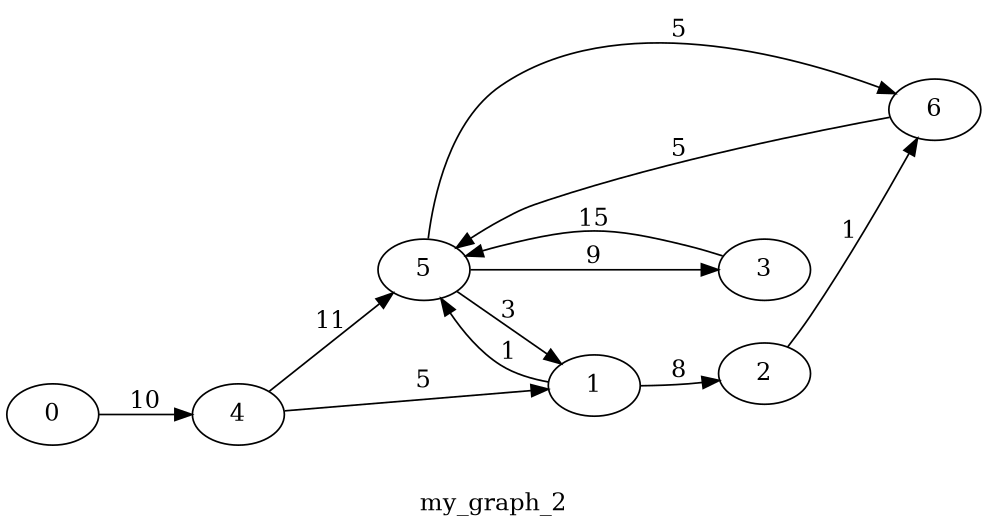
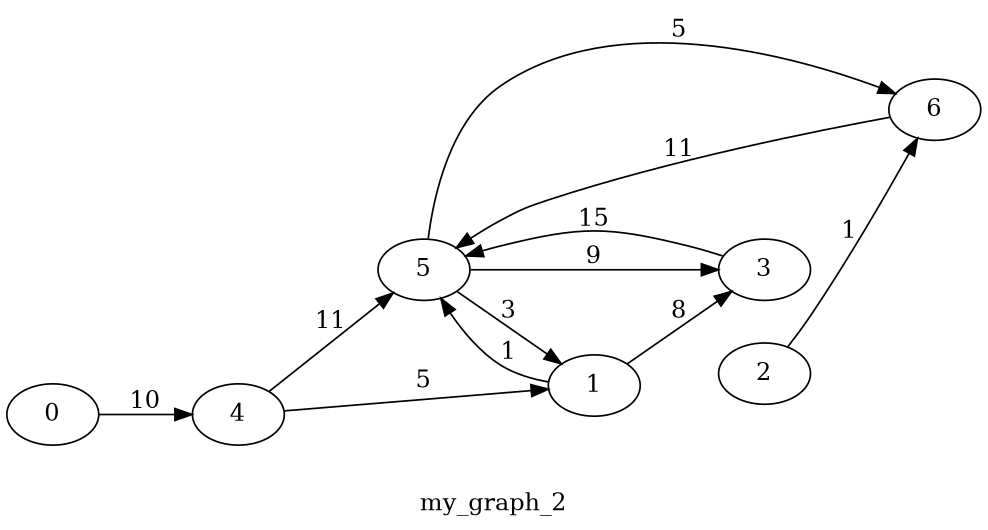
(679, 150) -> (679, 150)
(671, 385) -> (672, 333)
